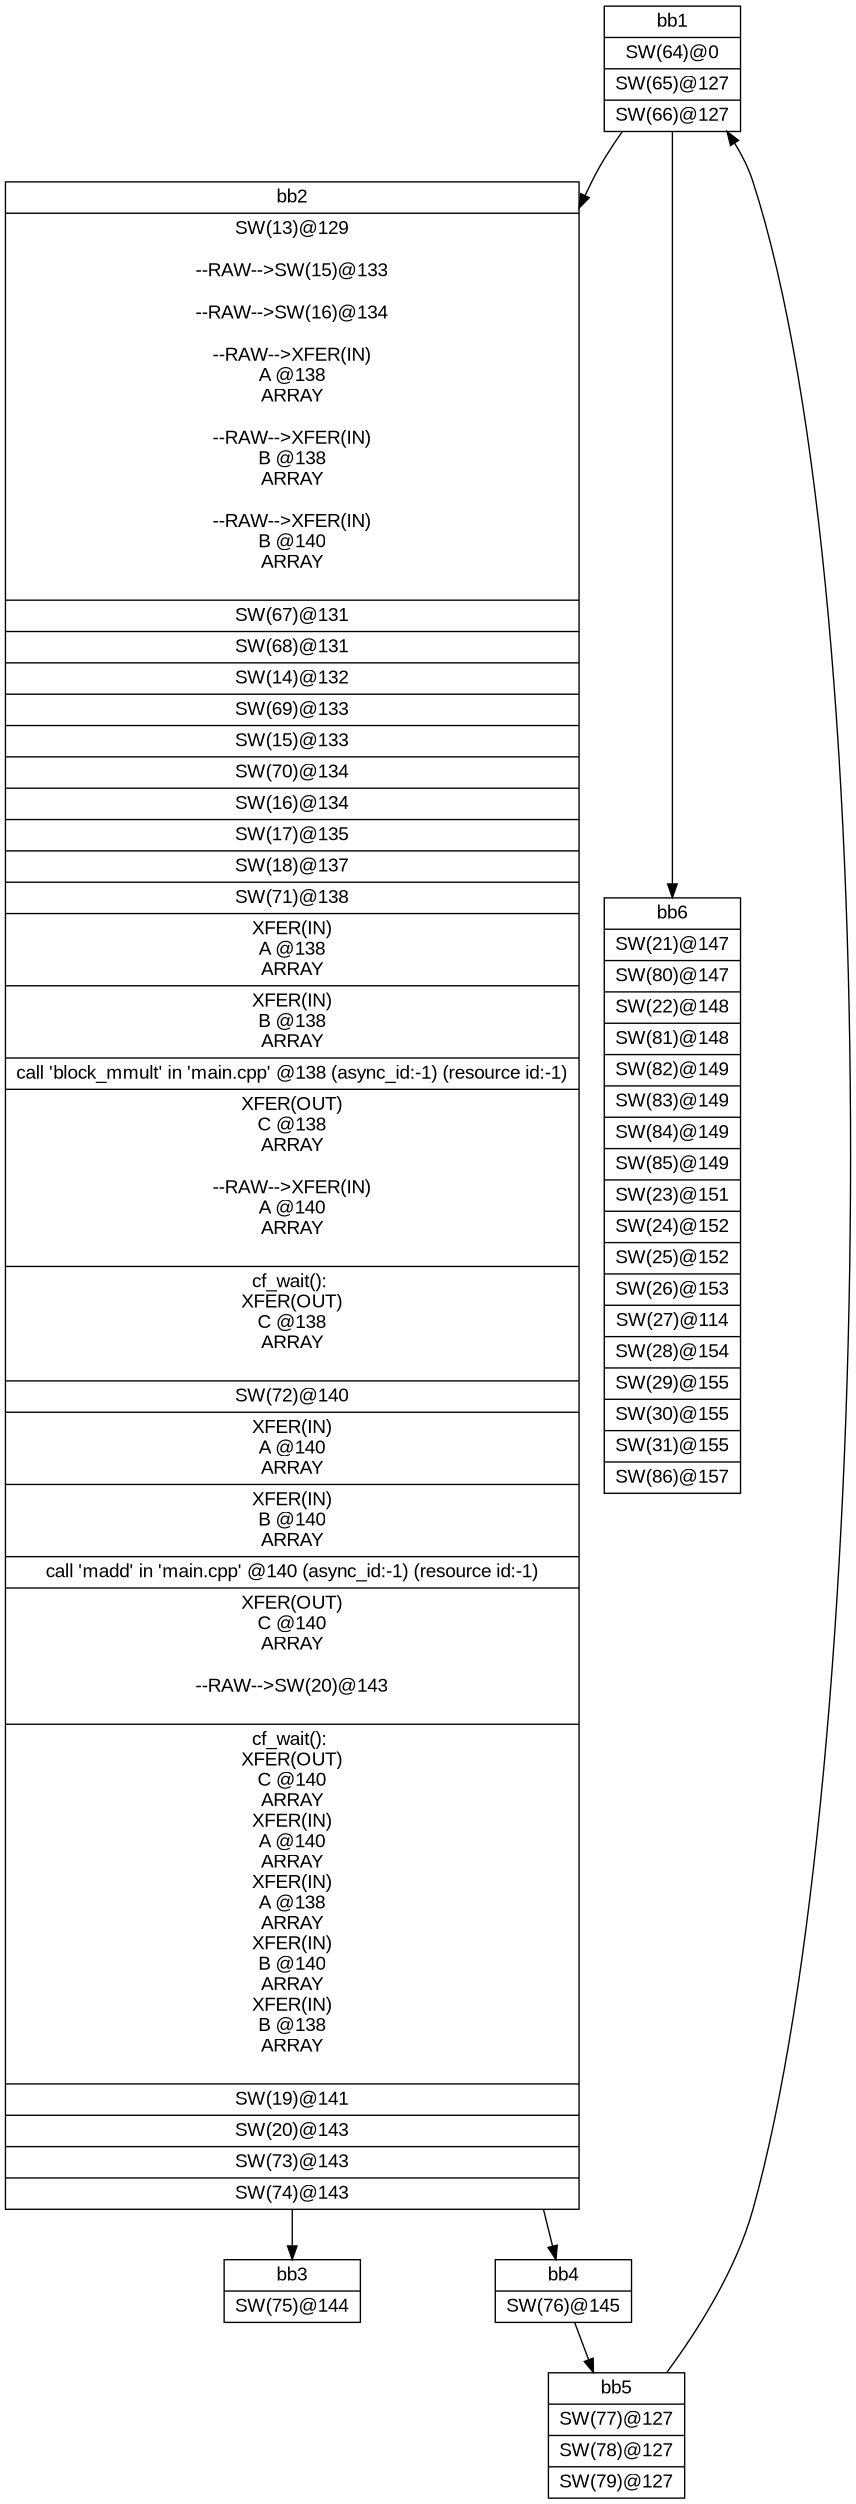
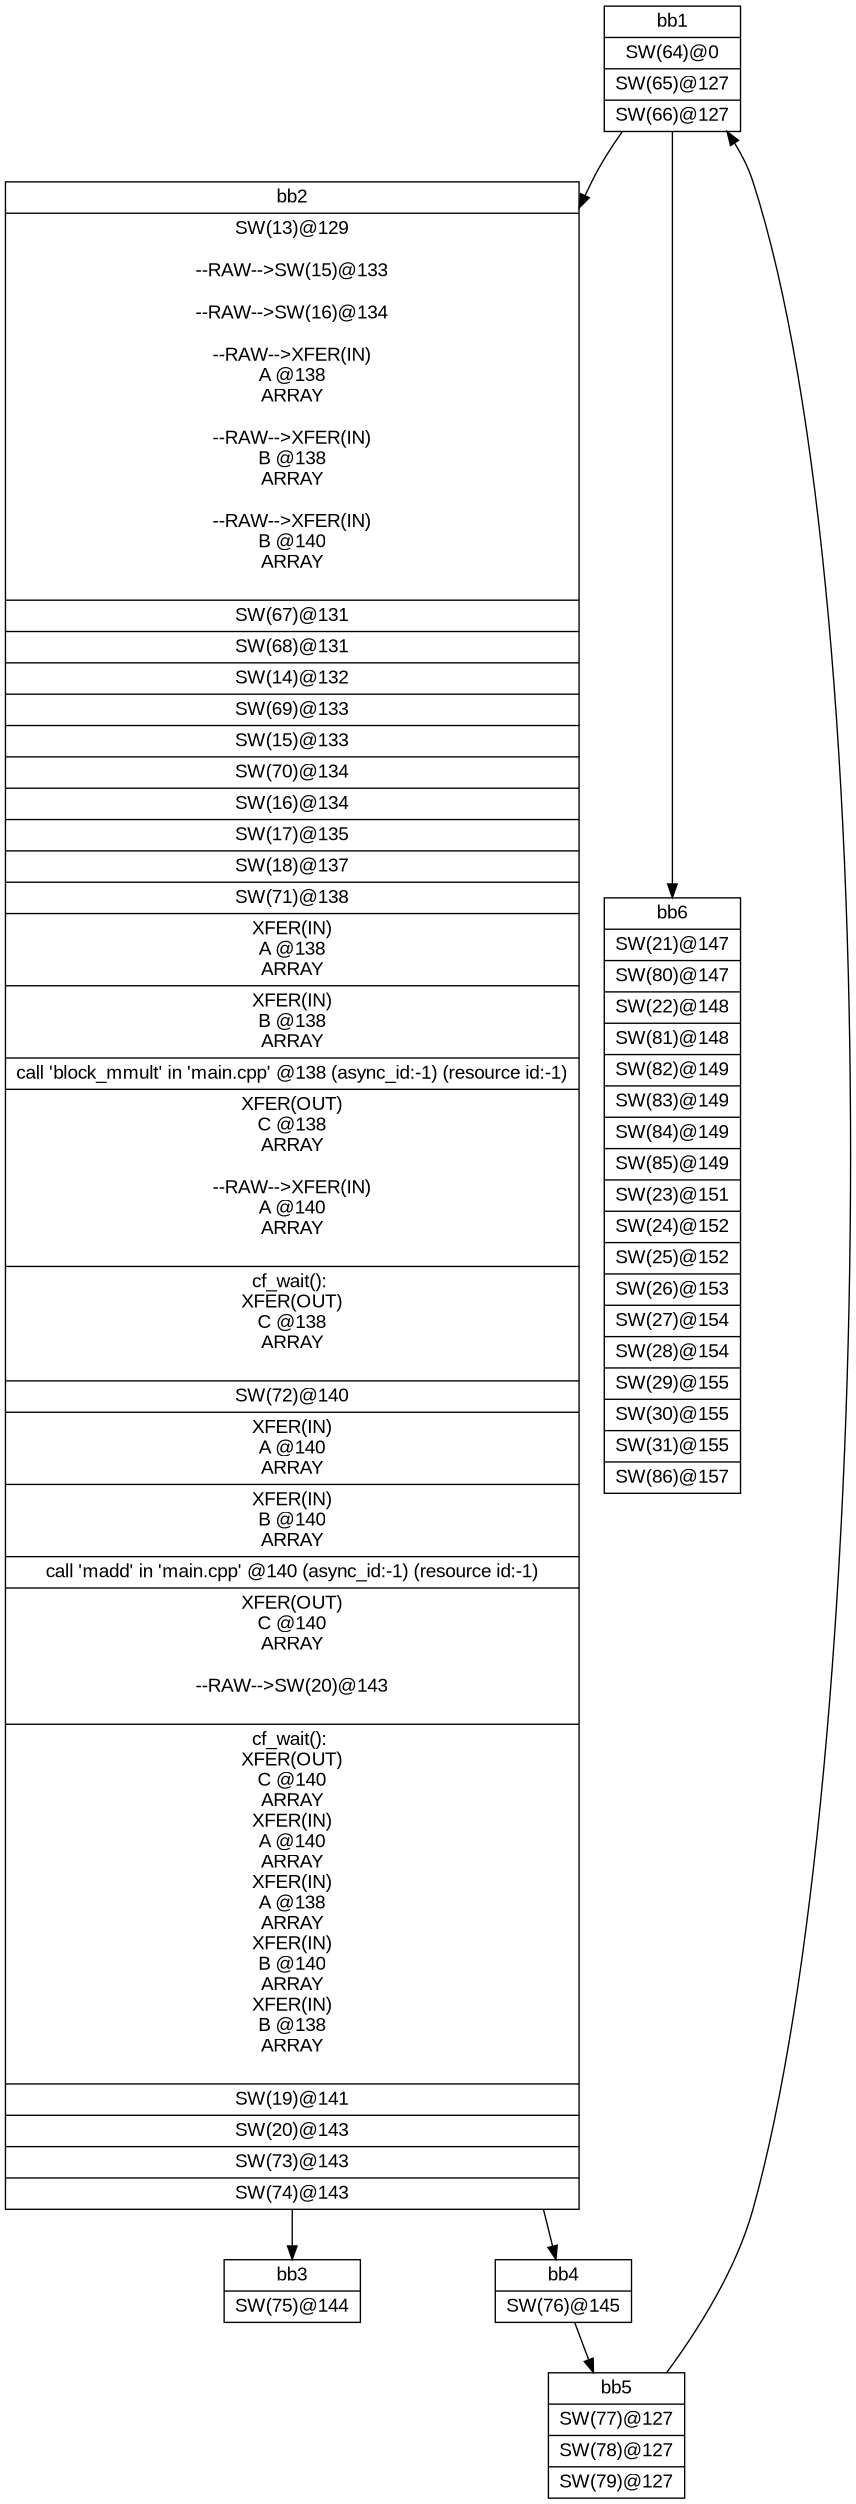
(672, 1320) -> (672, 1320)
